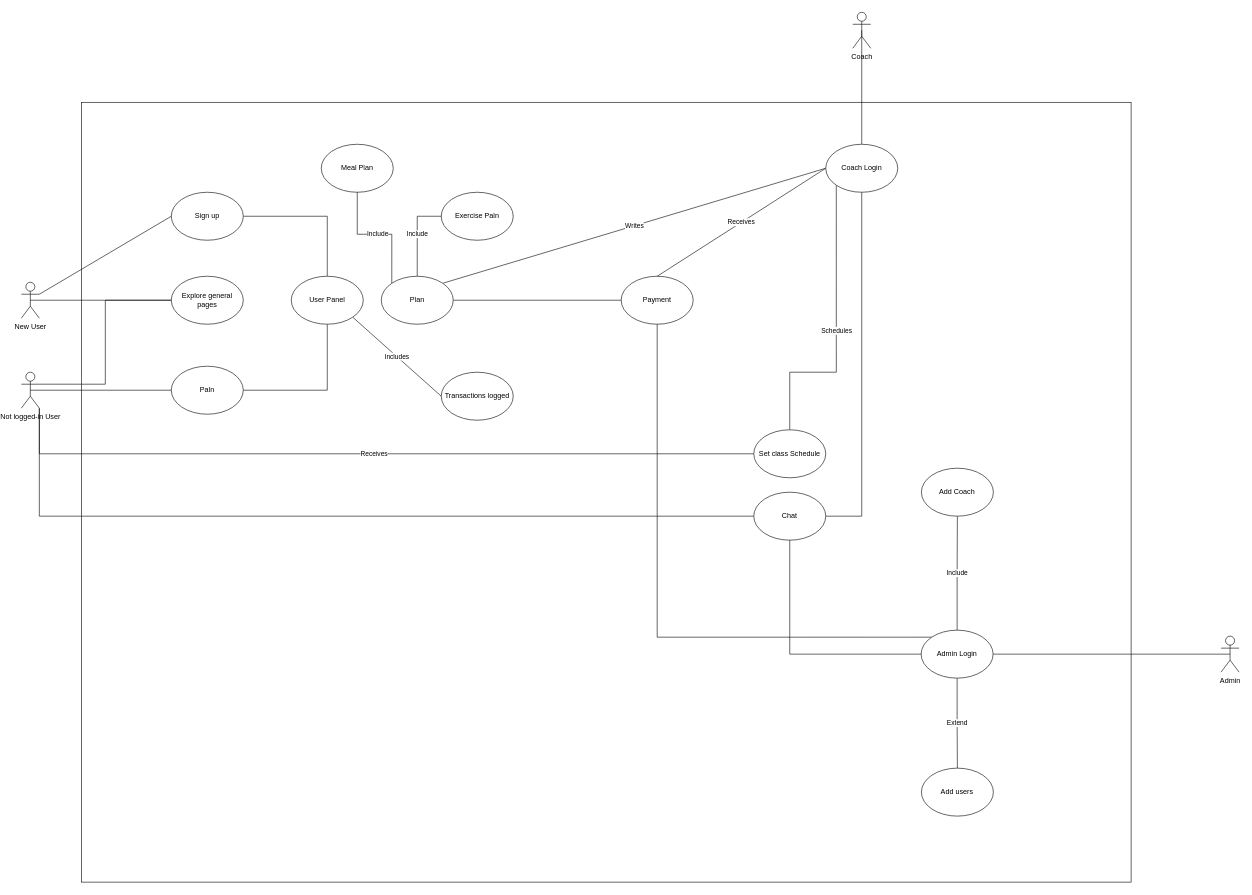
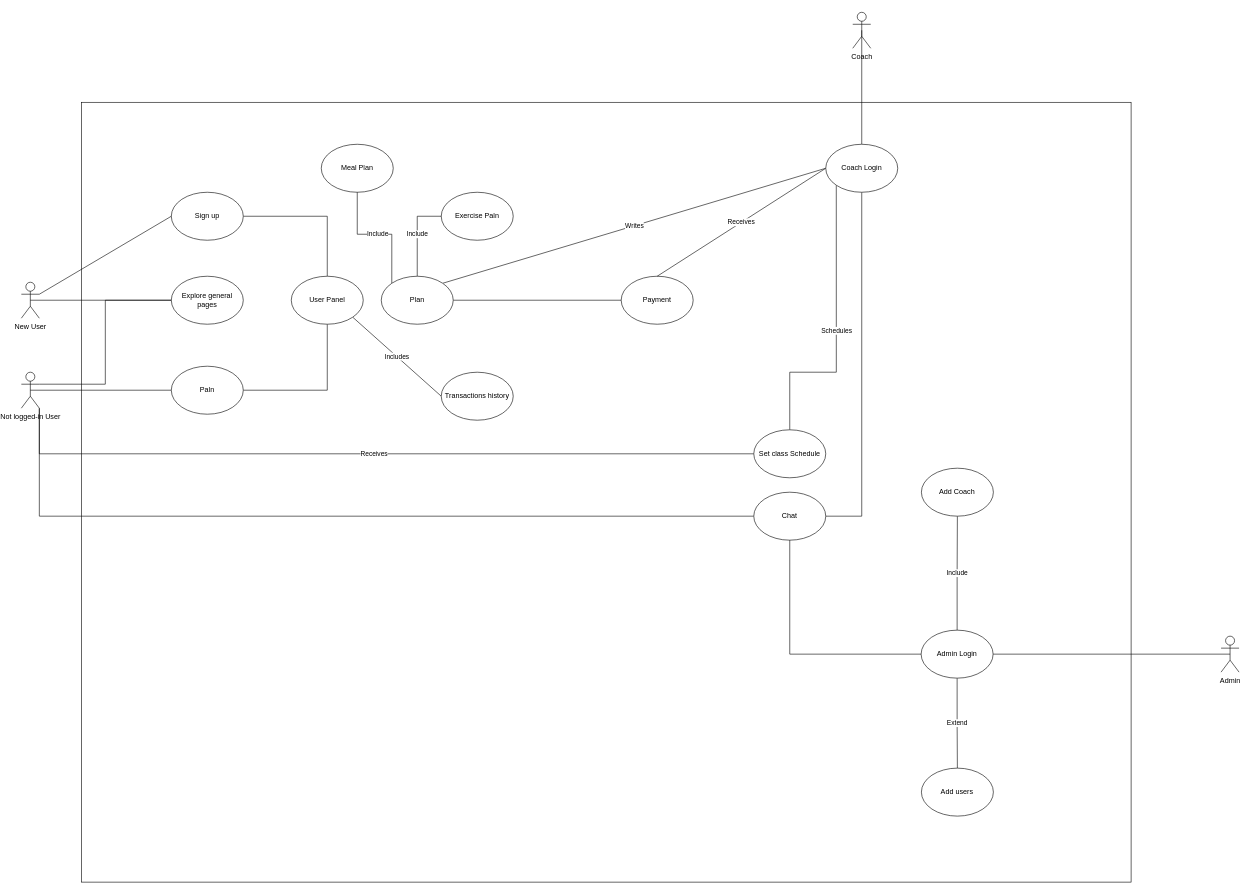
(477, 396) -> (477, 396)
(657, 618) -> none
